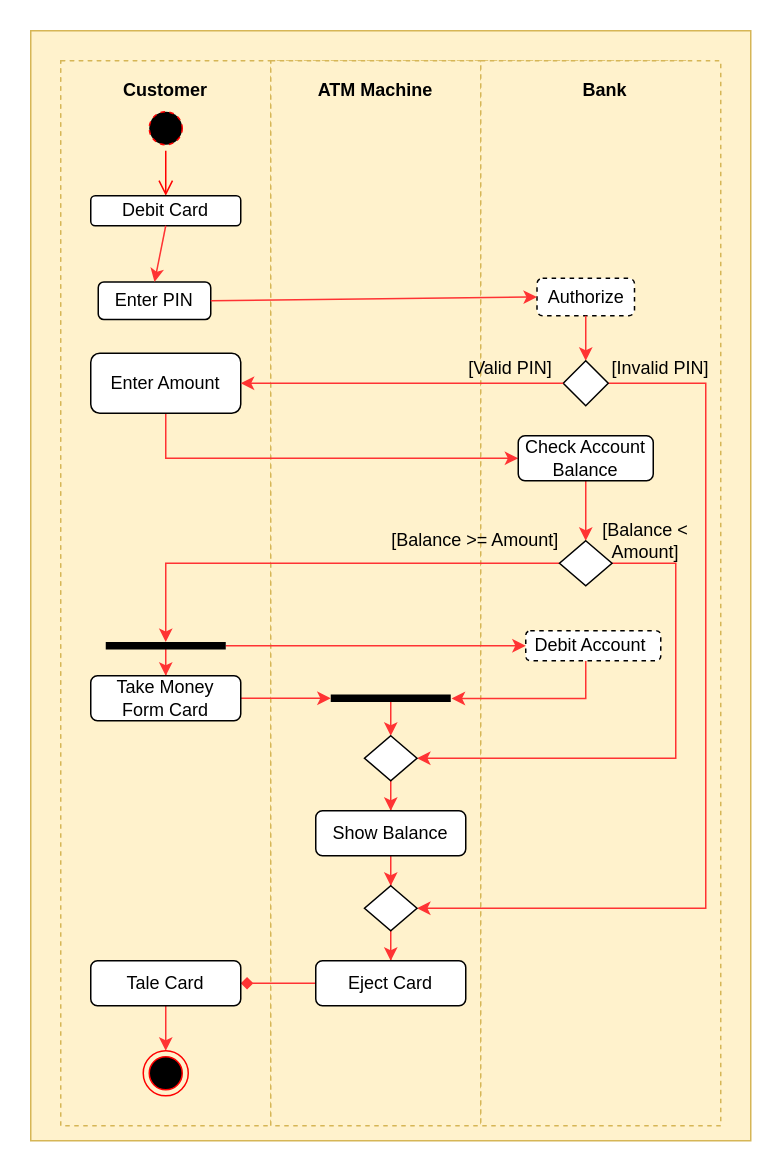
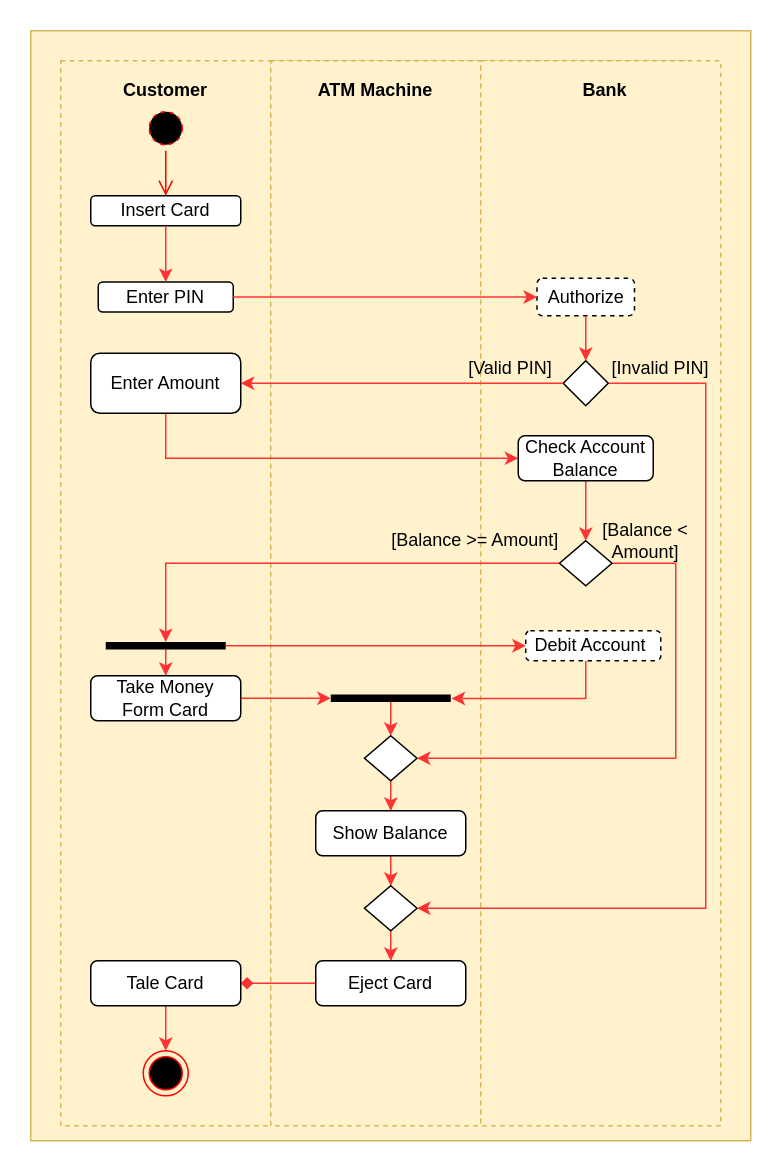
(166, 211) -> (166, 211)
(155, 301) -> (166, 297)
